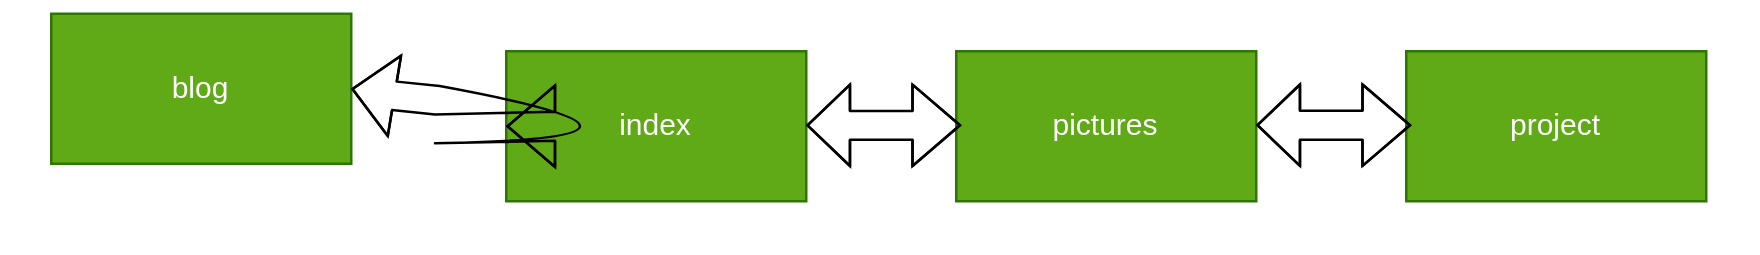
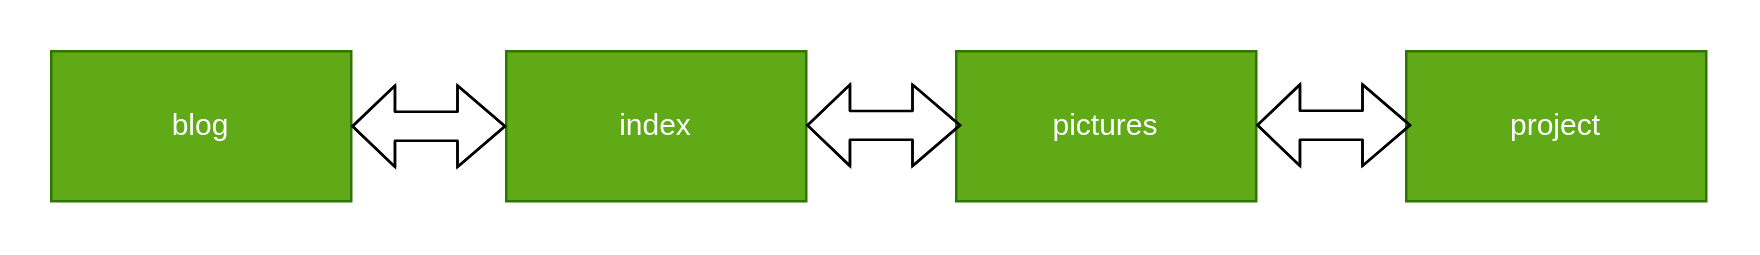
(201, 89) -> (201, 126)
